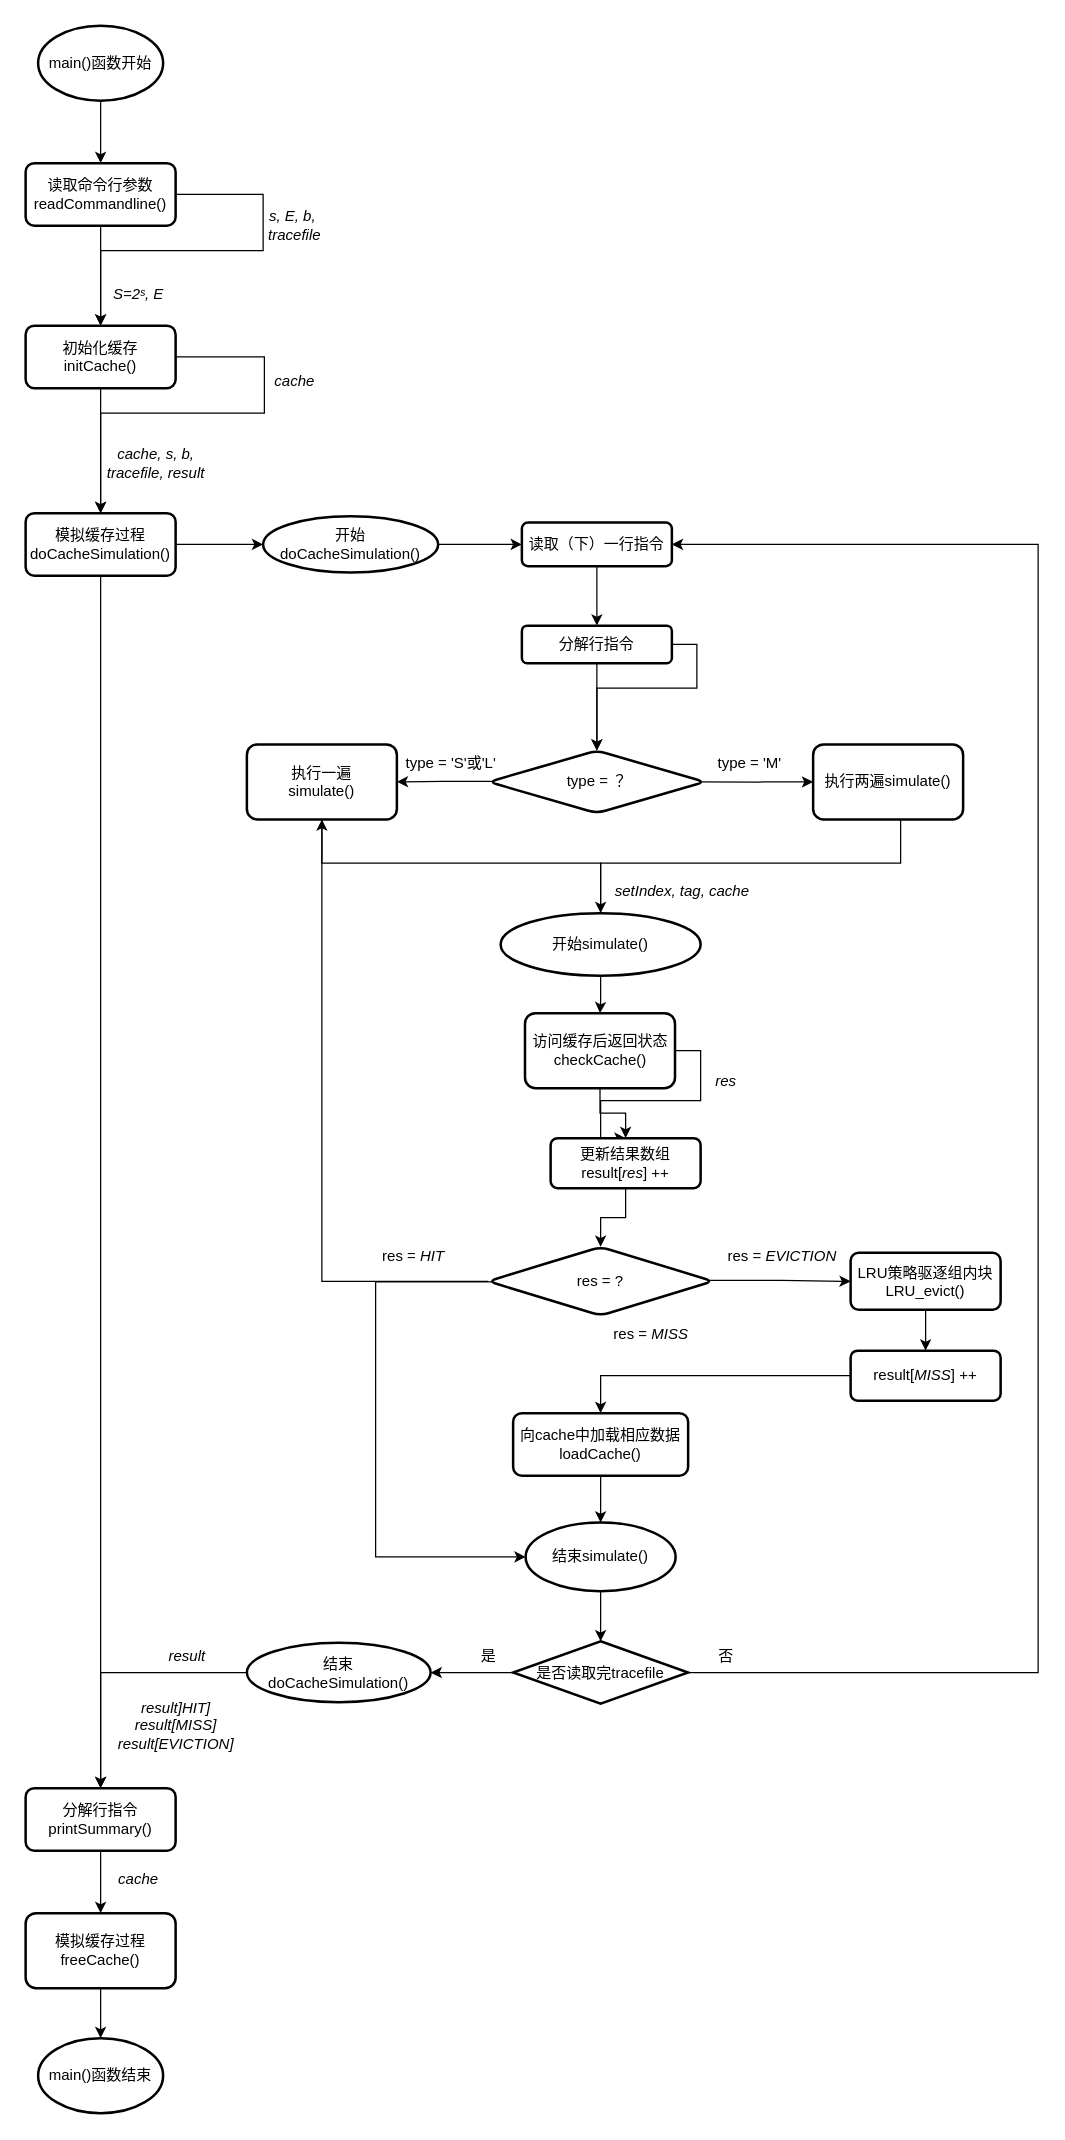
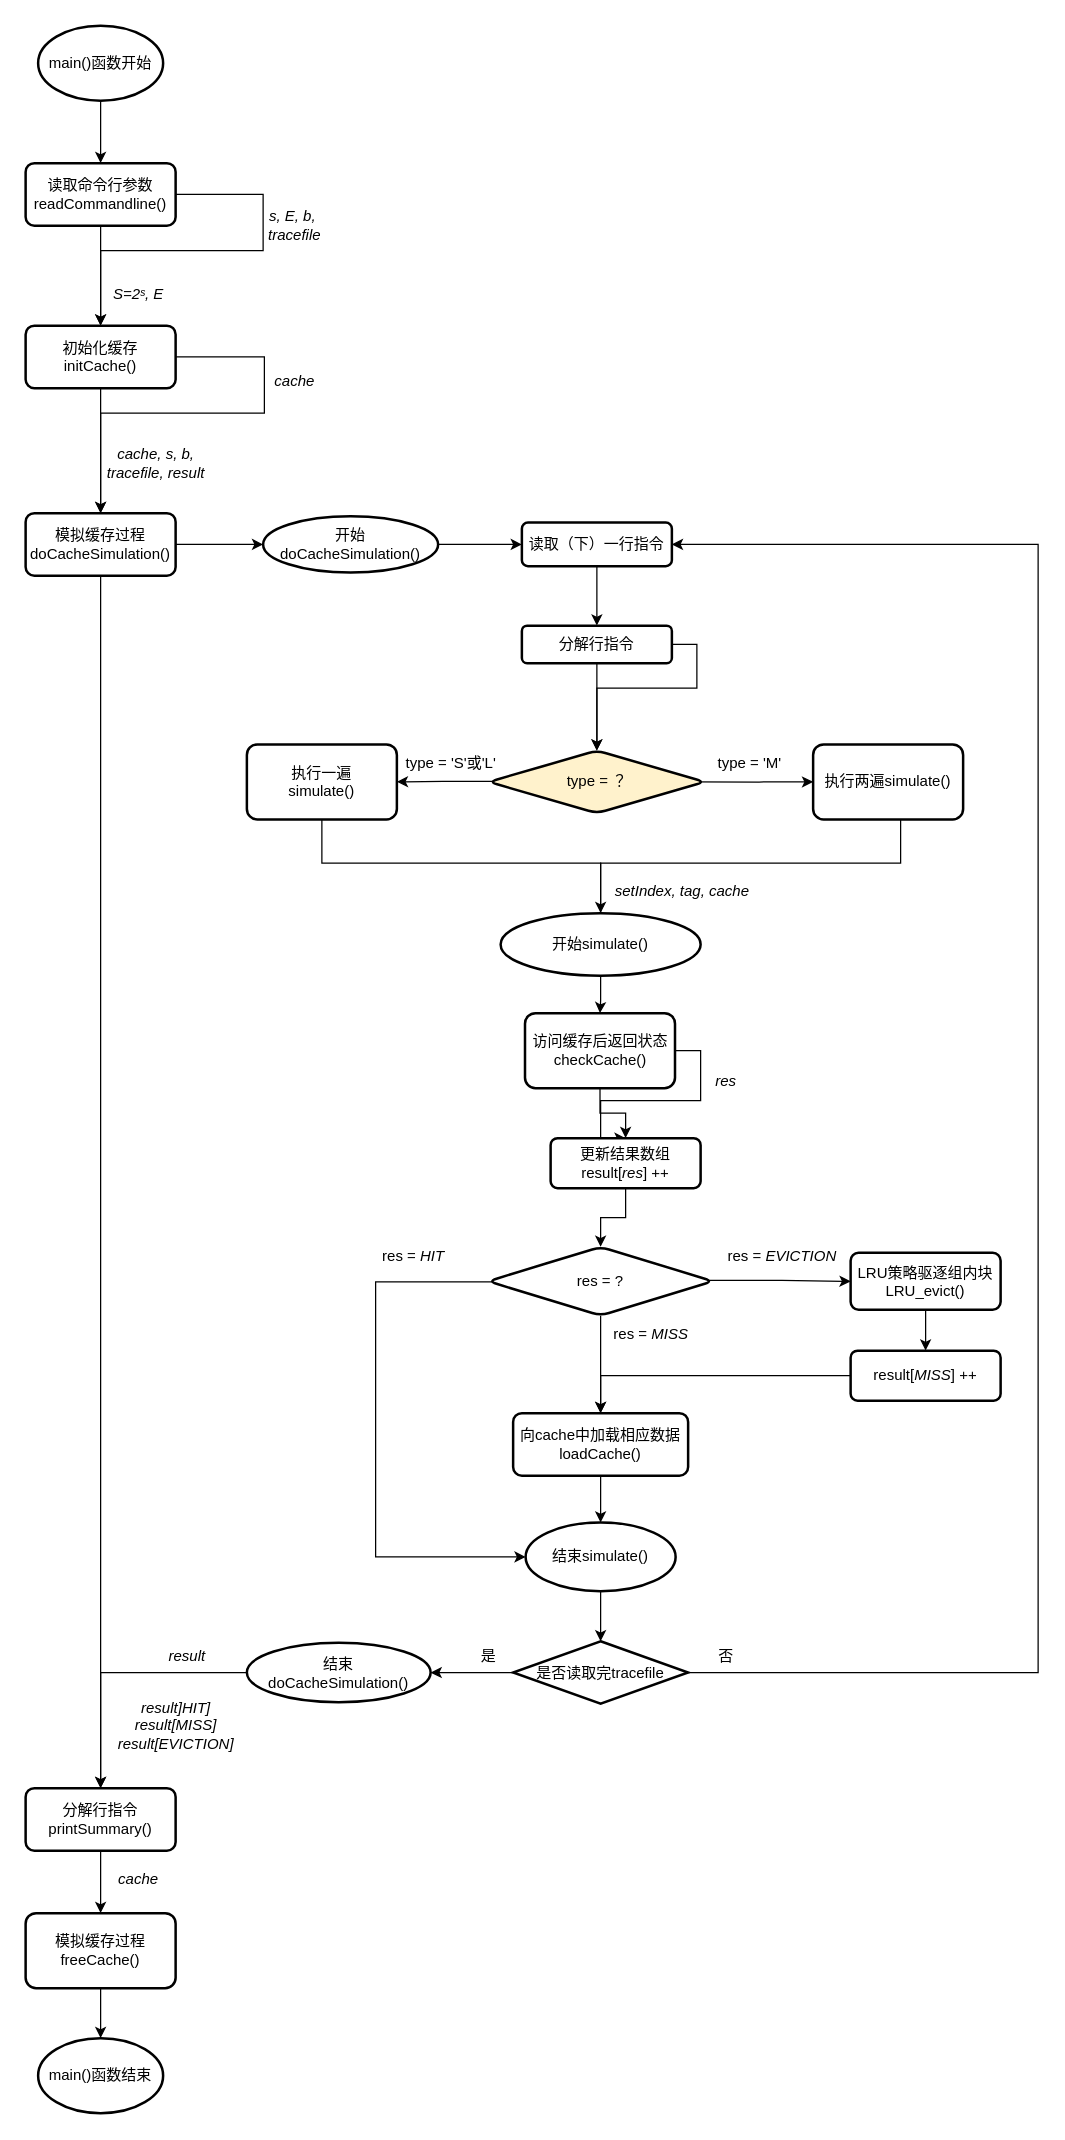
(597, 782) -> (597, 782)
(322, 1100) -> (601, 1344)
